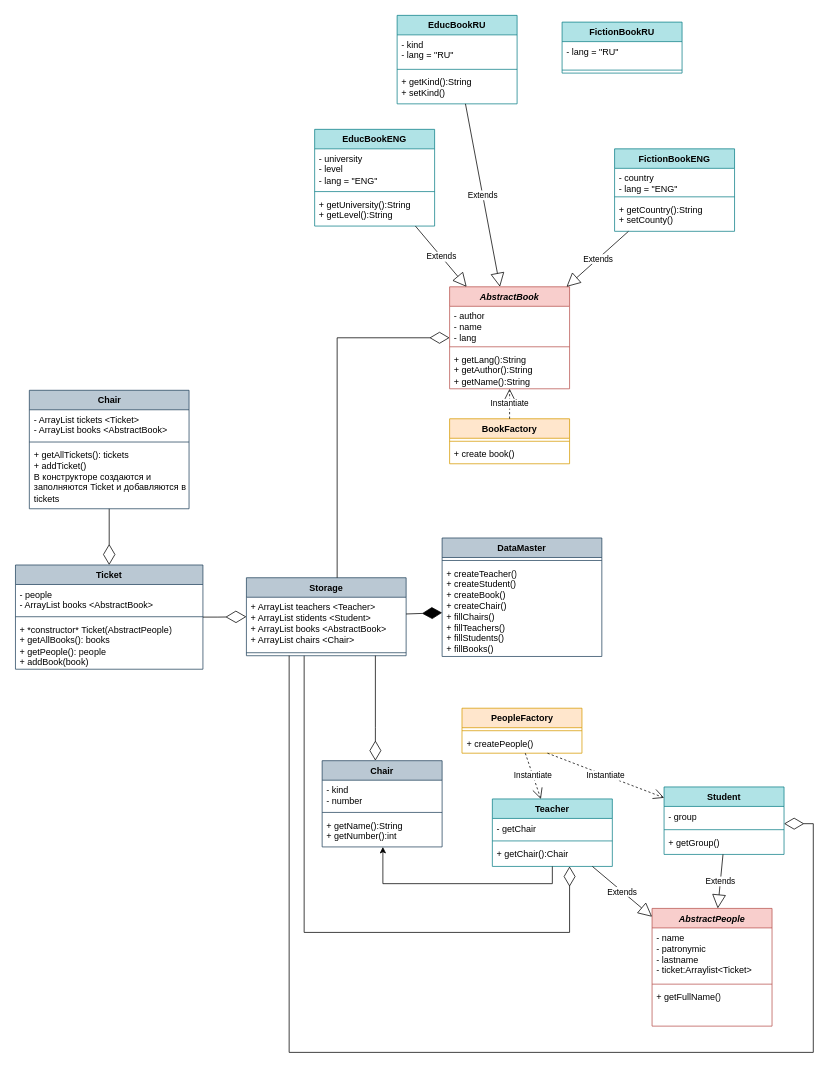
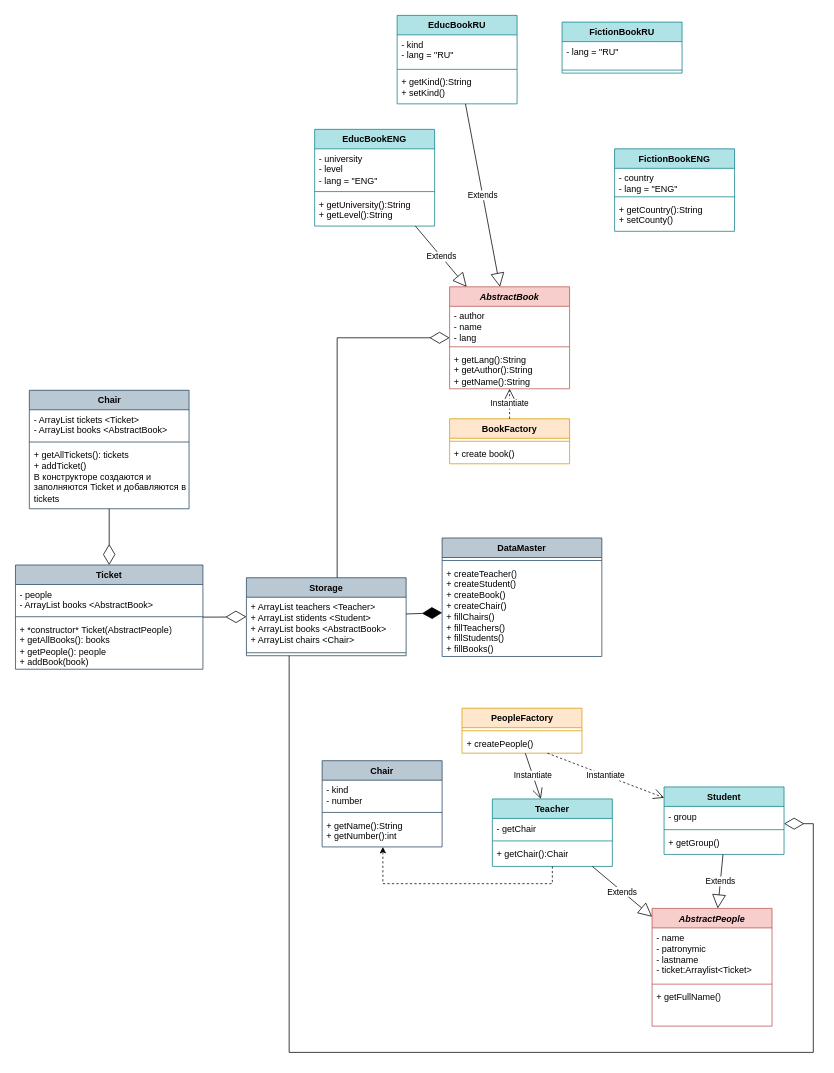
(602, 255) -> none
(375, 699) -> none
(537, 788) -> (537, 788)
(461, 884) -> (461, 884)
(322, 933) -> none
